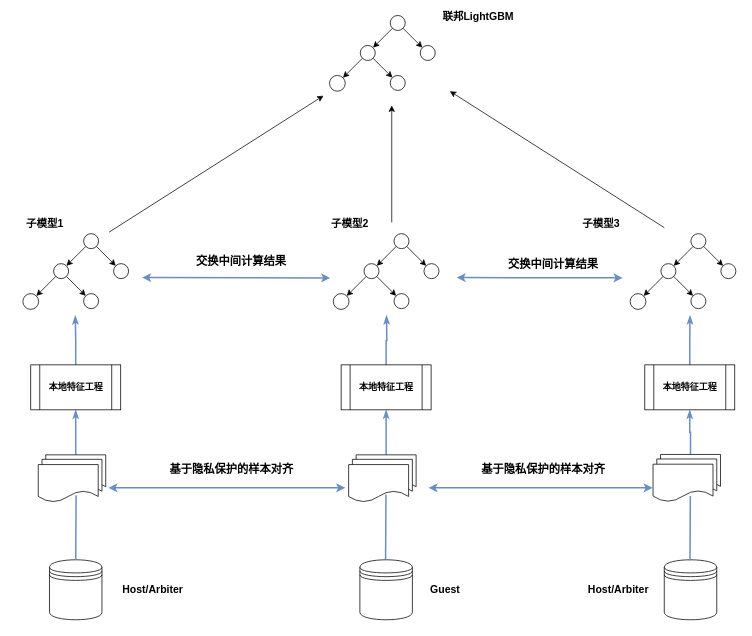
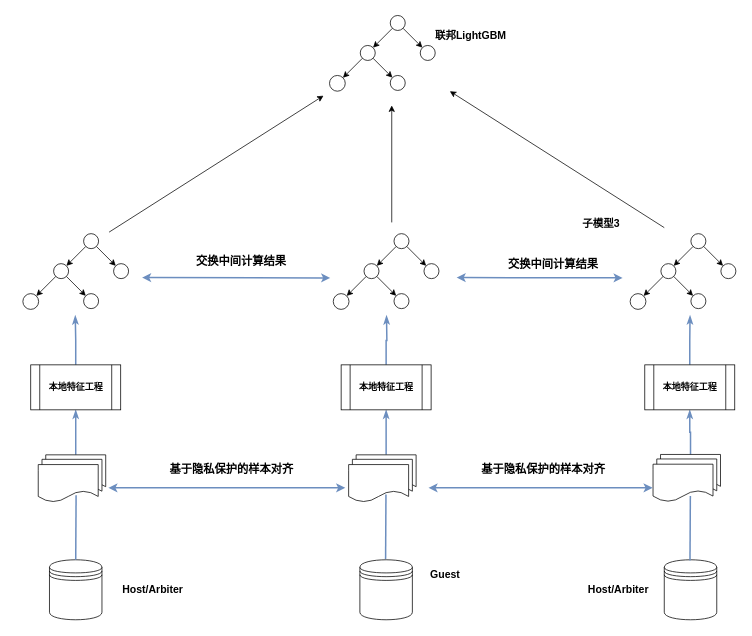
(478, 17) -> (470, 36)
(45, 224) -> none
(350, 224) -> none
(445, 590) -> (445, 575)
